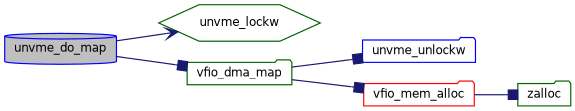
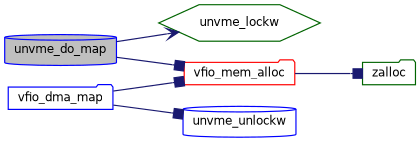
(419, 51) -> (240, 122)
(146, 61) -> (144, 61)
(240, 74) -> (61, 98)
